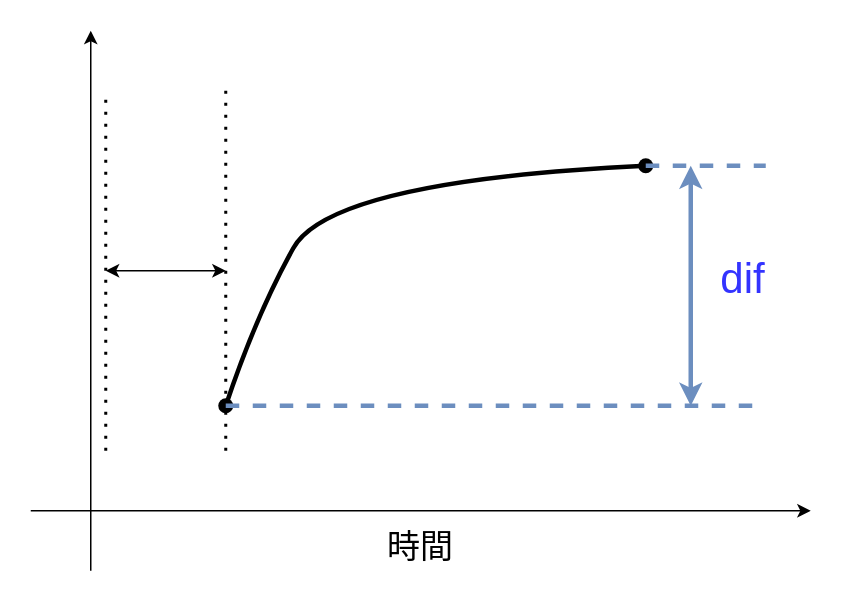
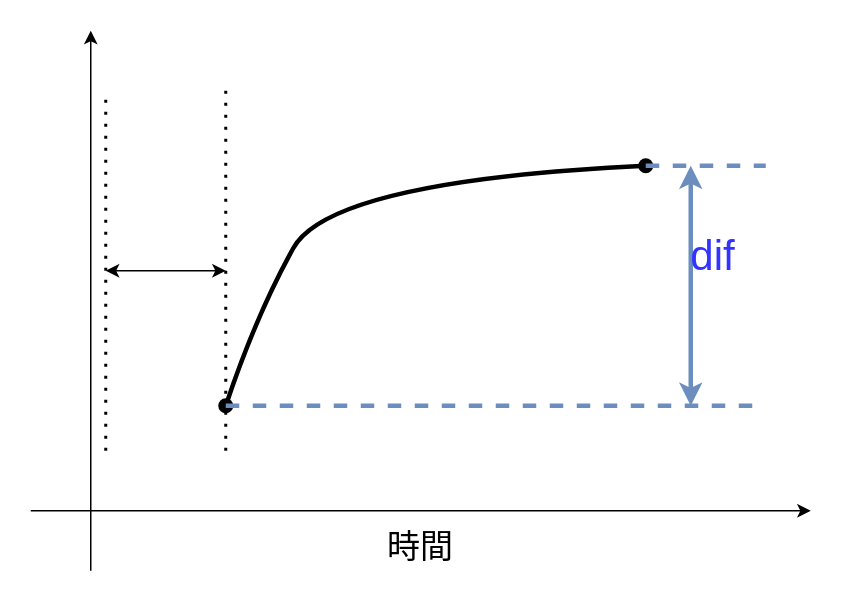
(743, 278) -> (713, 256)
